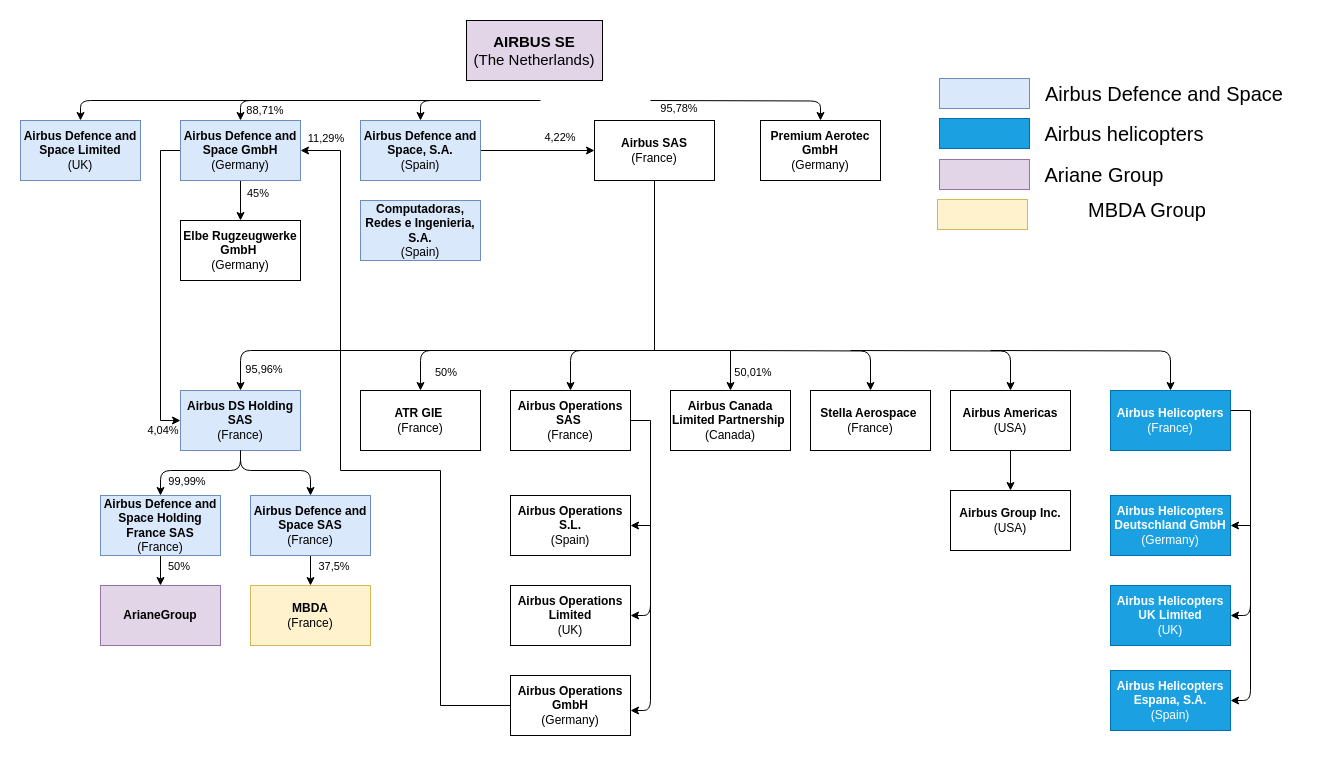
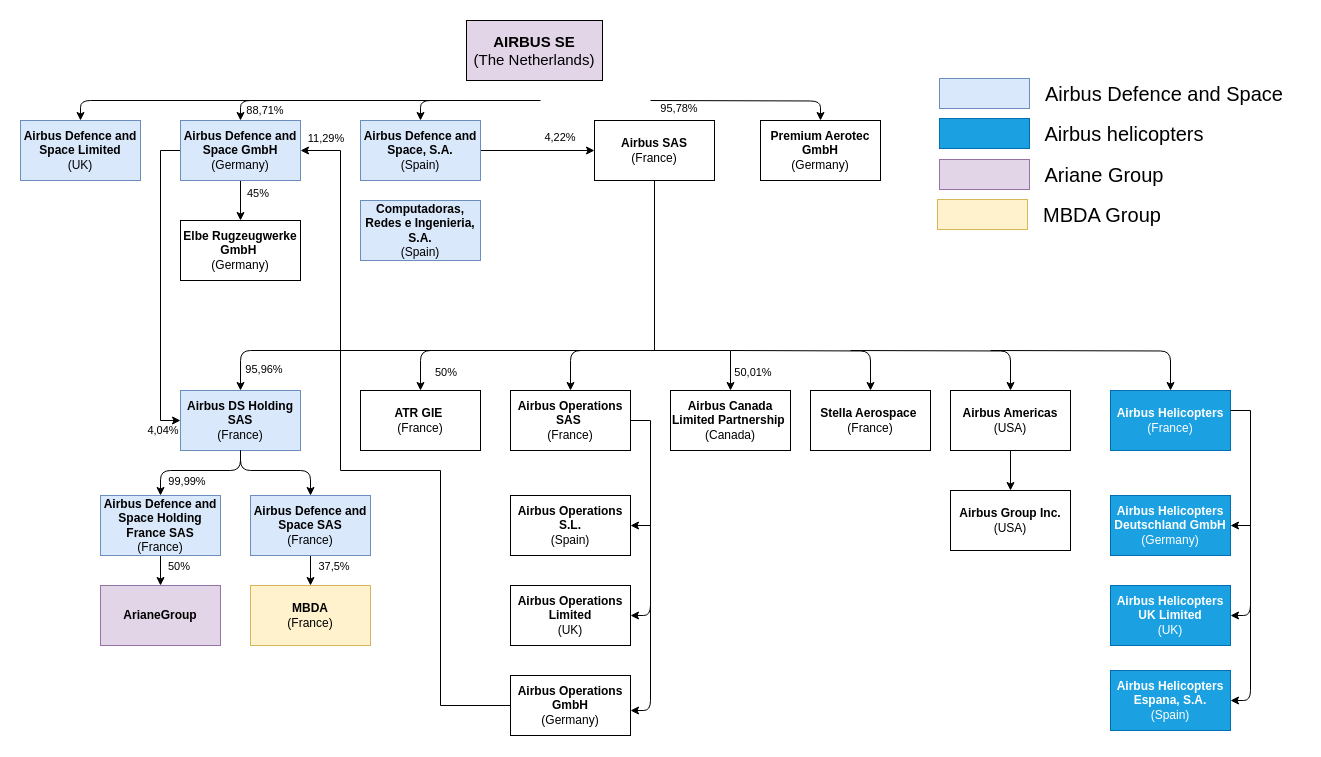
(1148, 210) -> (1103, 215)
